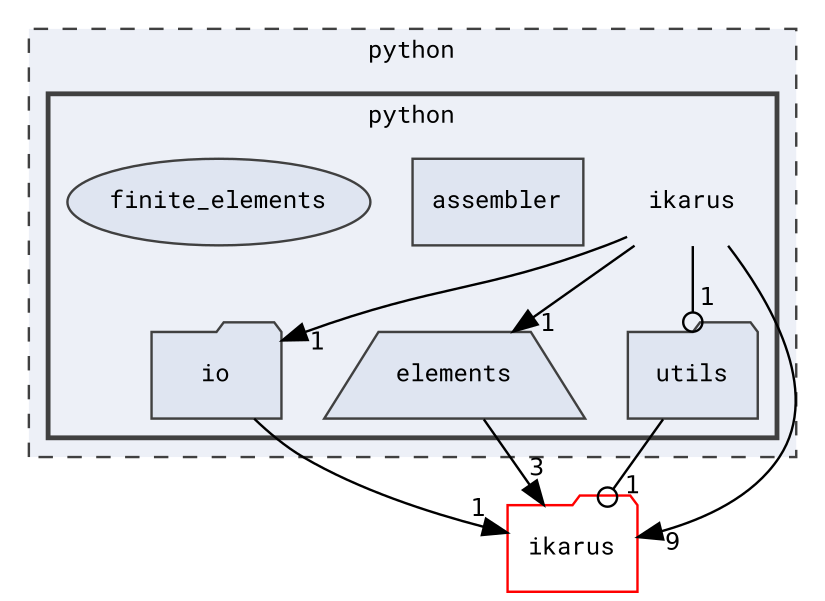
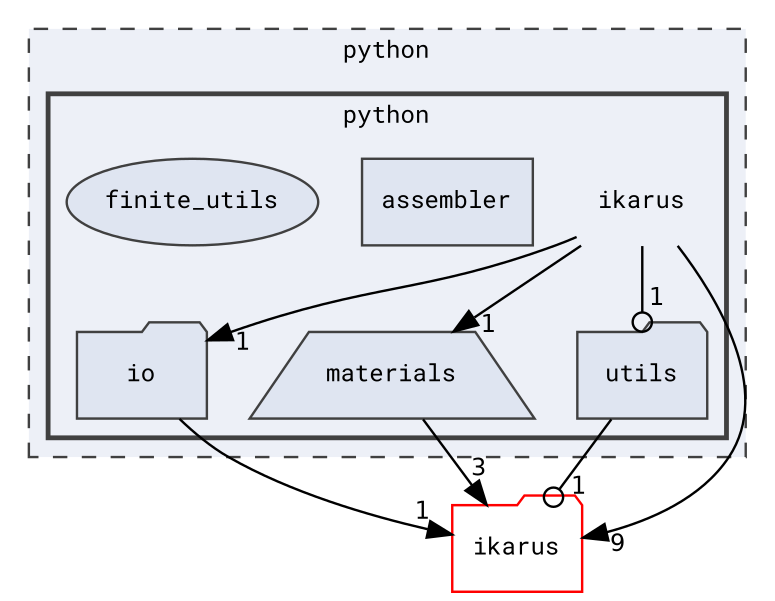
(219, 202) -> (192, 202)
(455, 375) -> (392, 375)
